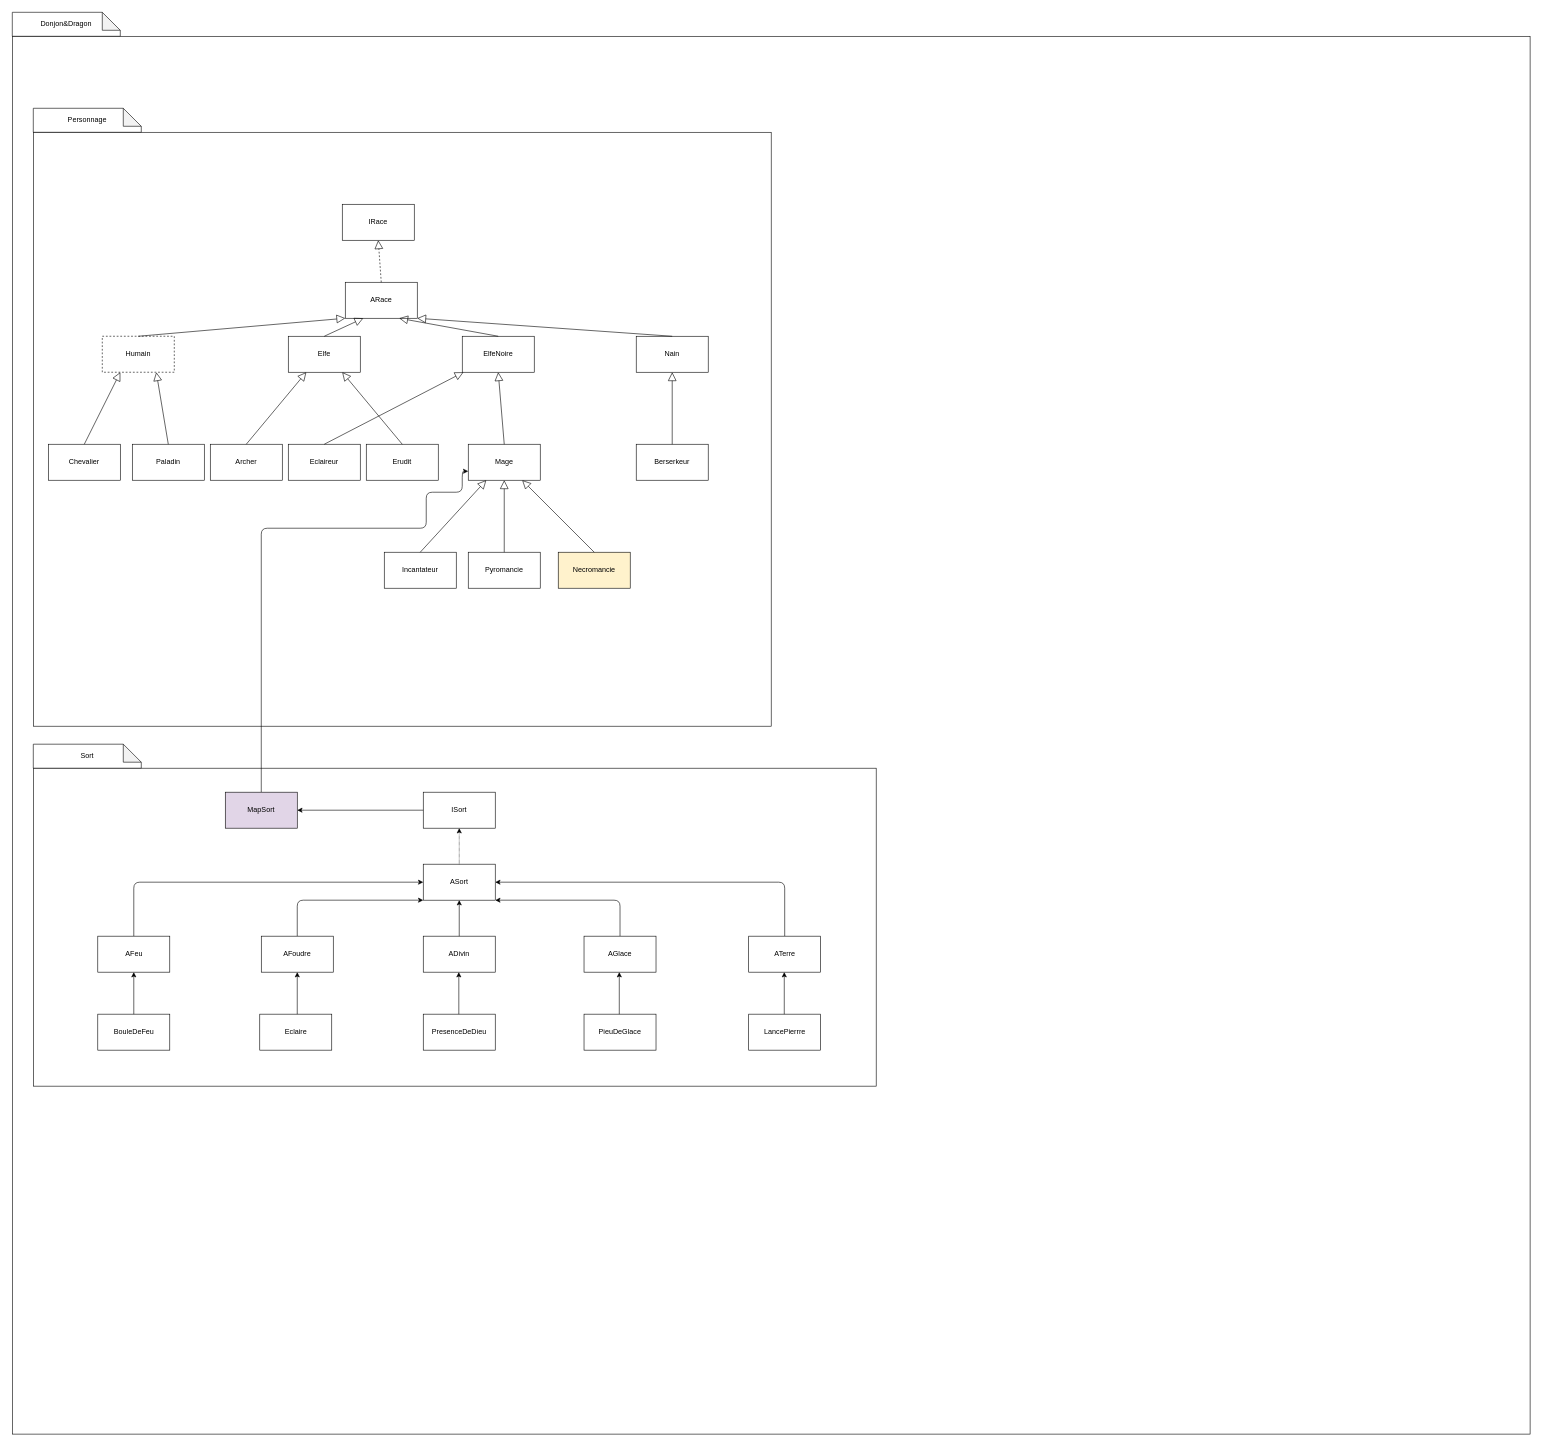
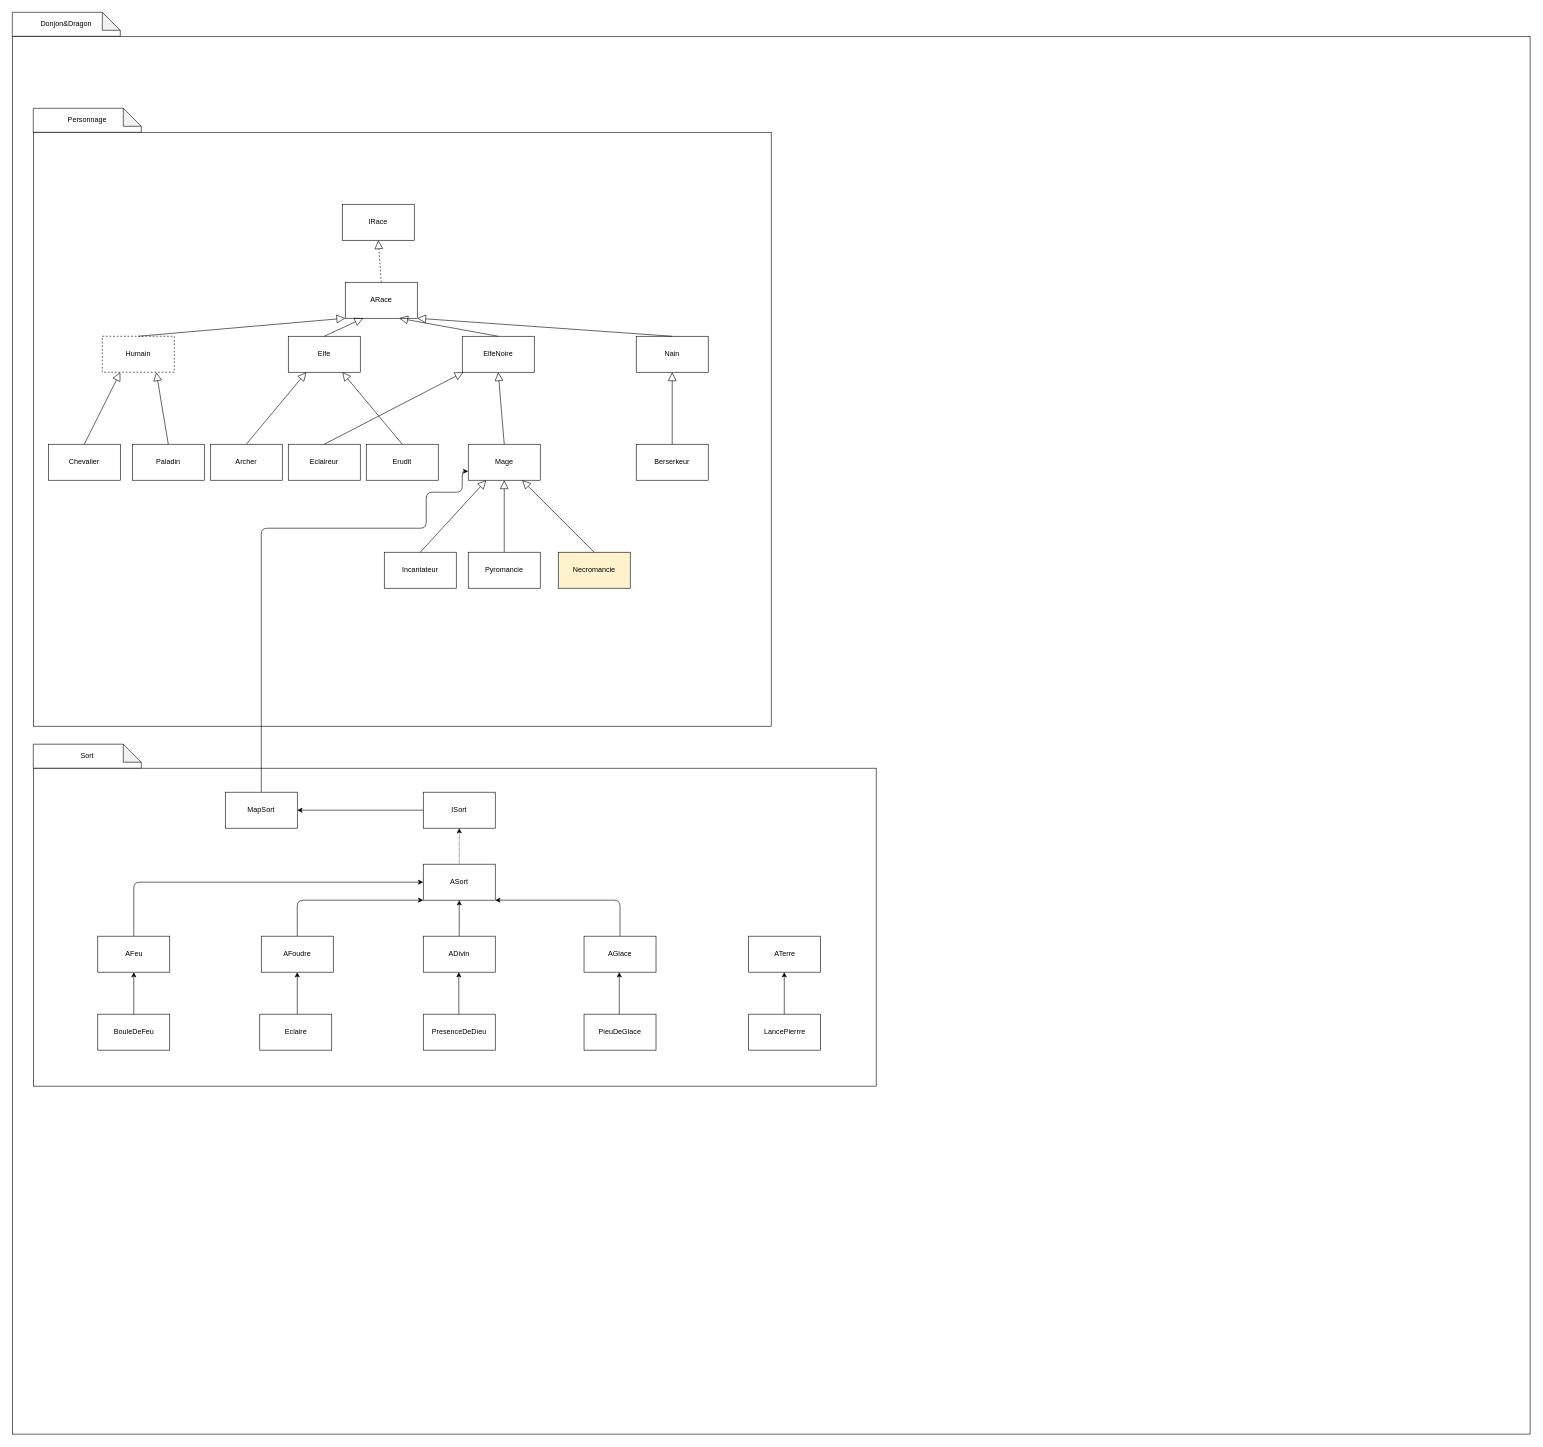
(261, 810) -> (261, 810)
(783, 884) -> none
